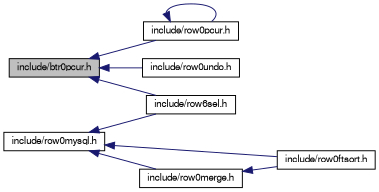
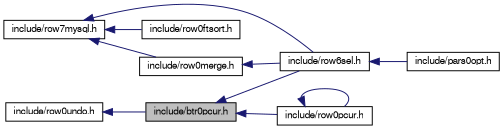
none -> (453, 62)
(126, 68) -> (129, 112)
(54, 142) -> (54, 30)
(265, 168) -> (266, 64)
